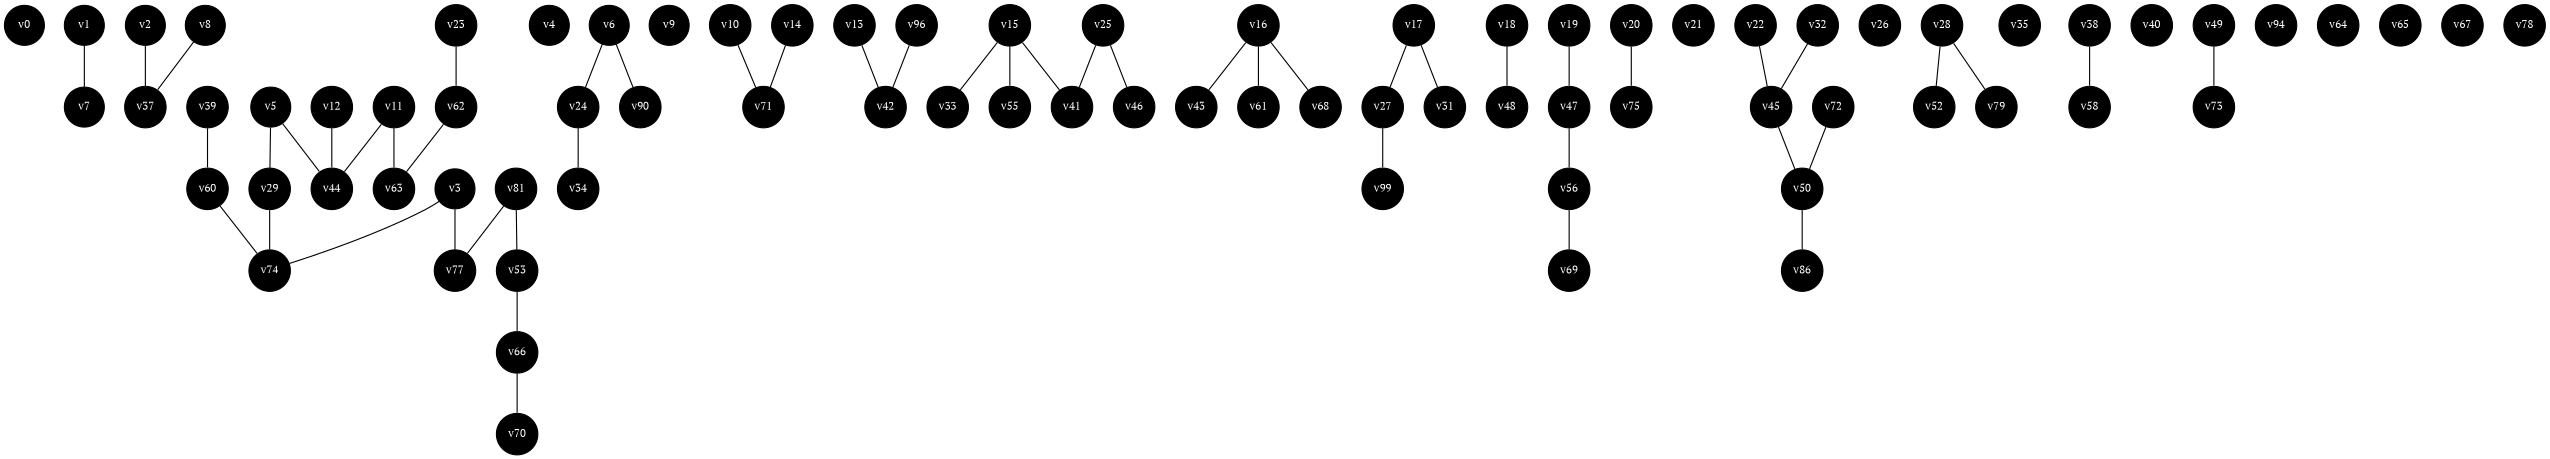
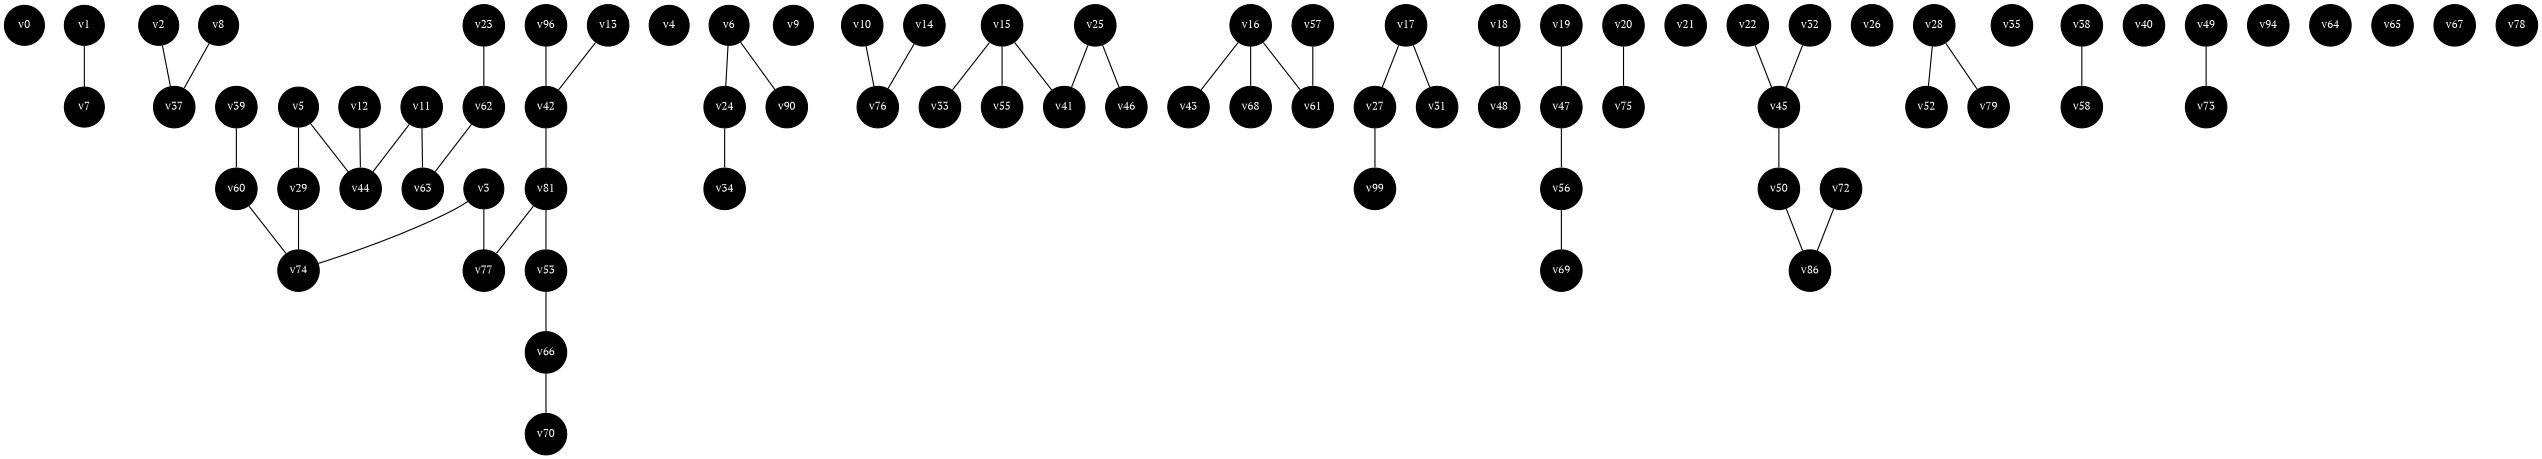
none -> (1313, 25)
(763, 107) -> (878, 107)
none -> (546, 148)
(1818, 148) -> (1825, 230)
